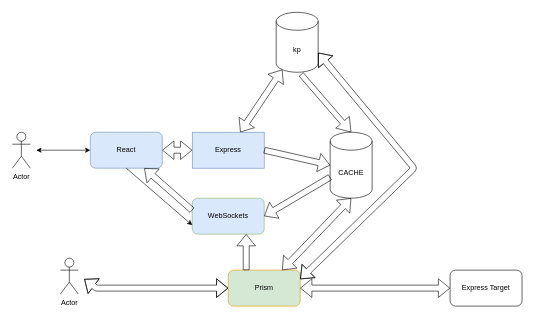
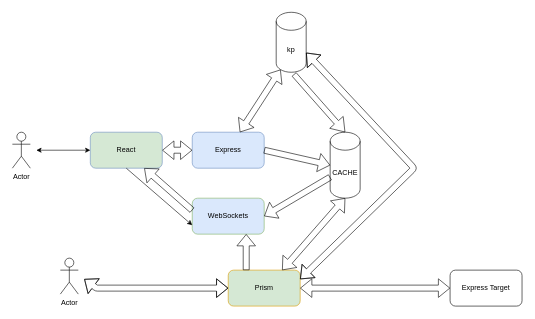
(297, 42) -> (291, 42)
(126, 150) -> (126, 150)
(228, 150) -> (228, 150)
(351, 165) -> (345, 165)
